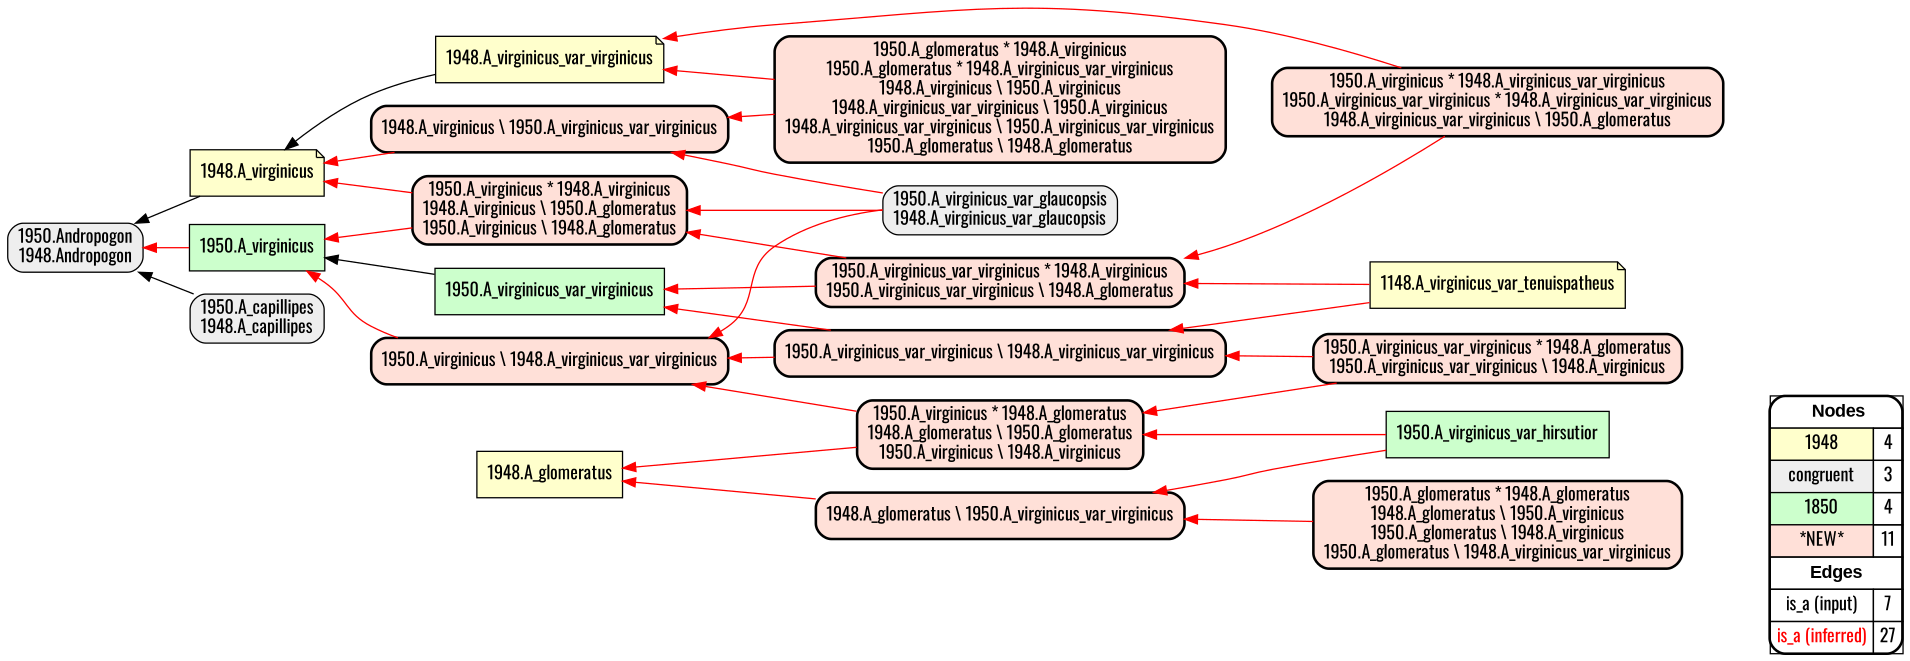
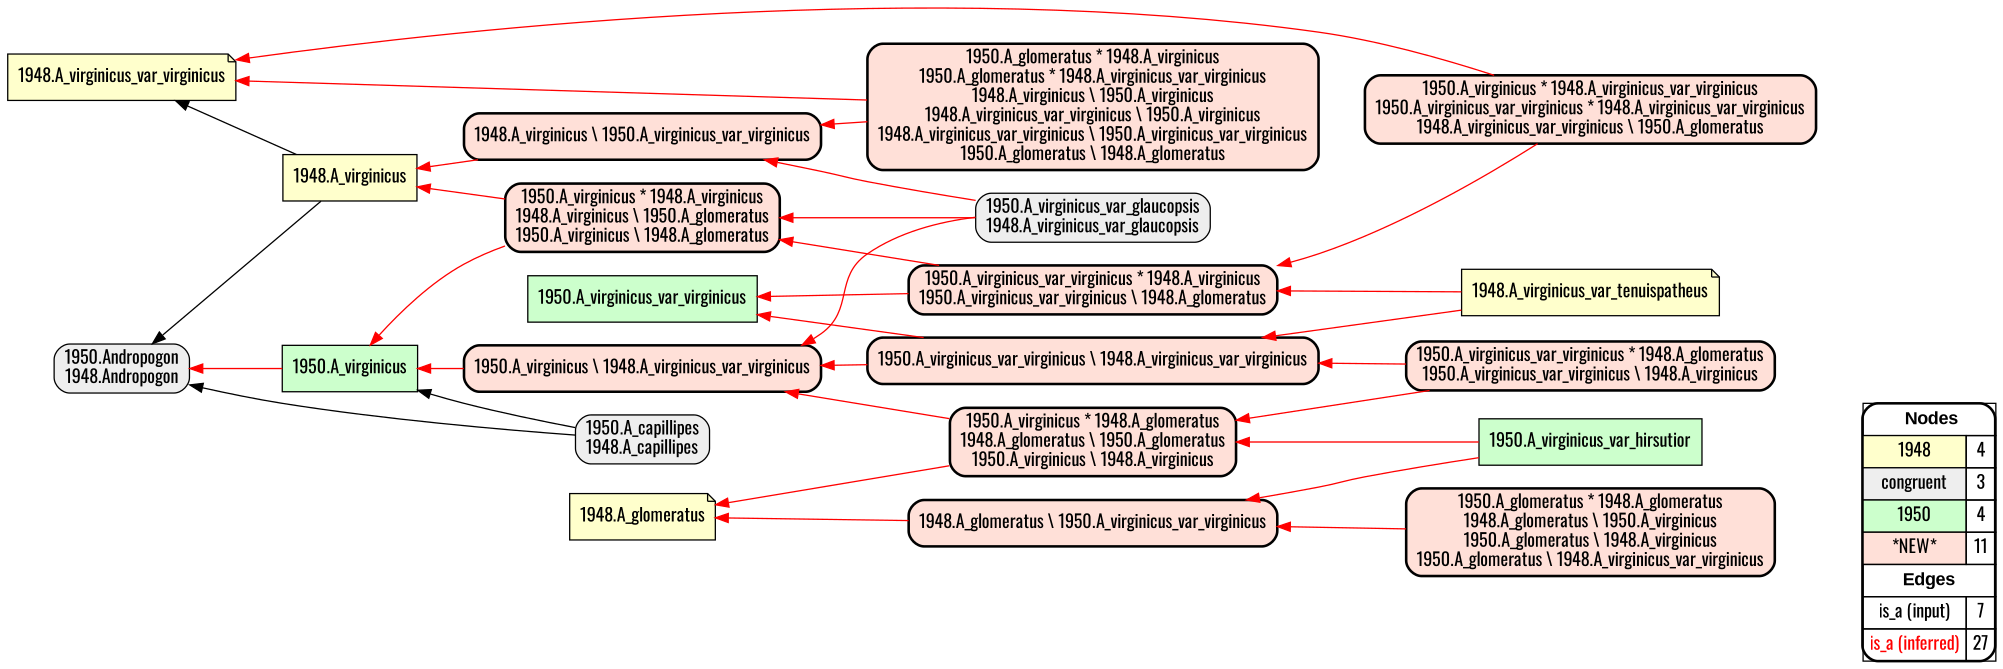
(361, 99) -> (242, 130)
(257, 173) -> (350, 178)
(386, 267) -> (502, 413)
(1498, 285) -> (1590, 293)
(550, 475) -> (643, 517)
(1822, 508) -> (1915, 515)
